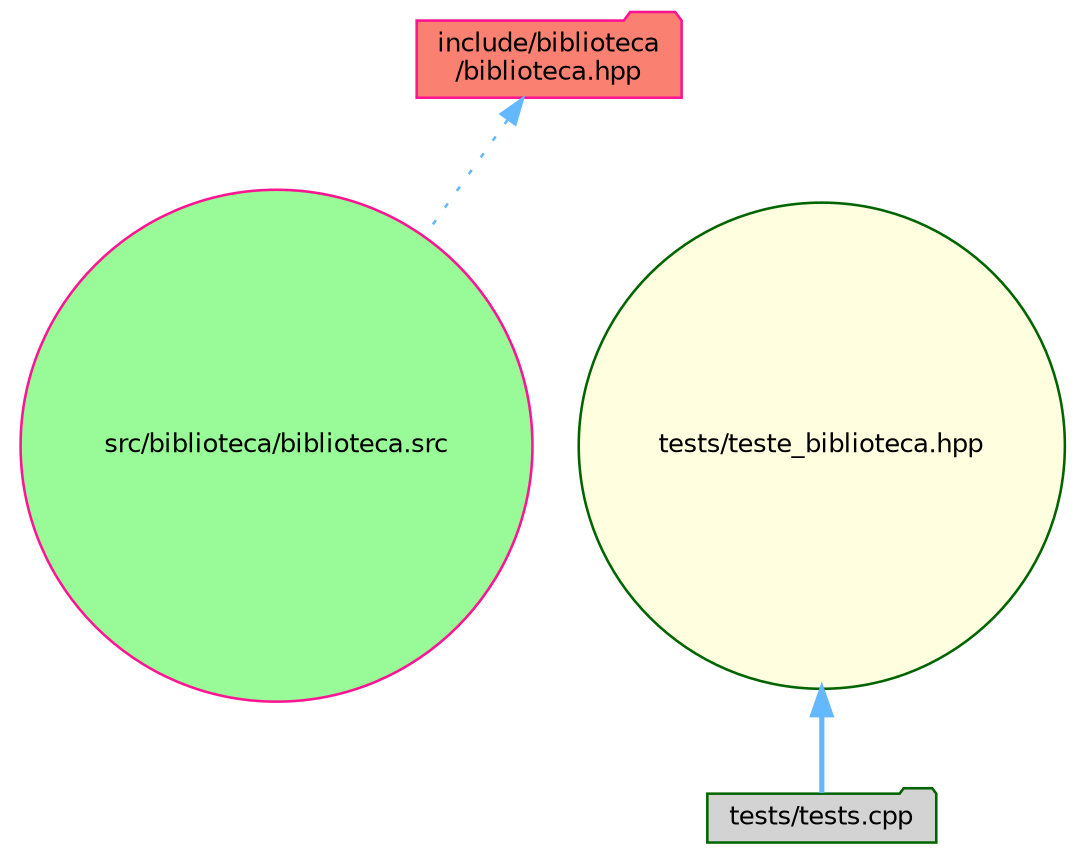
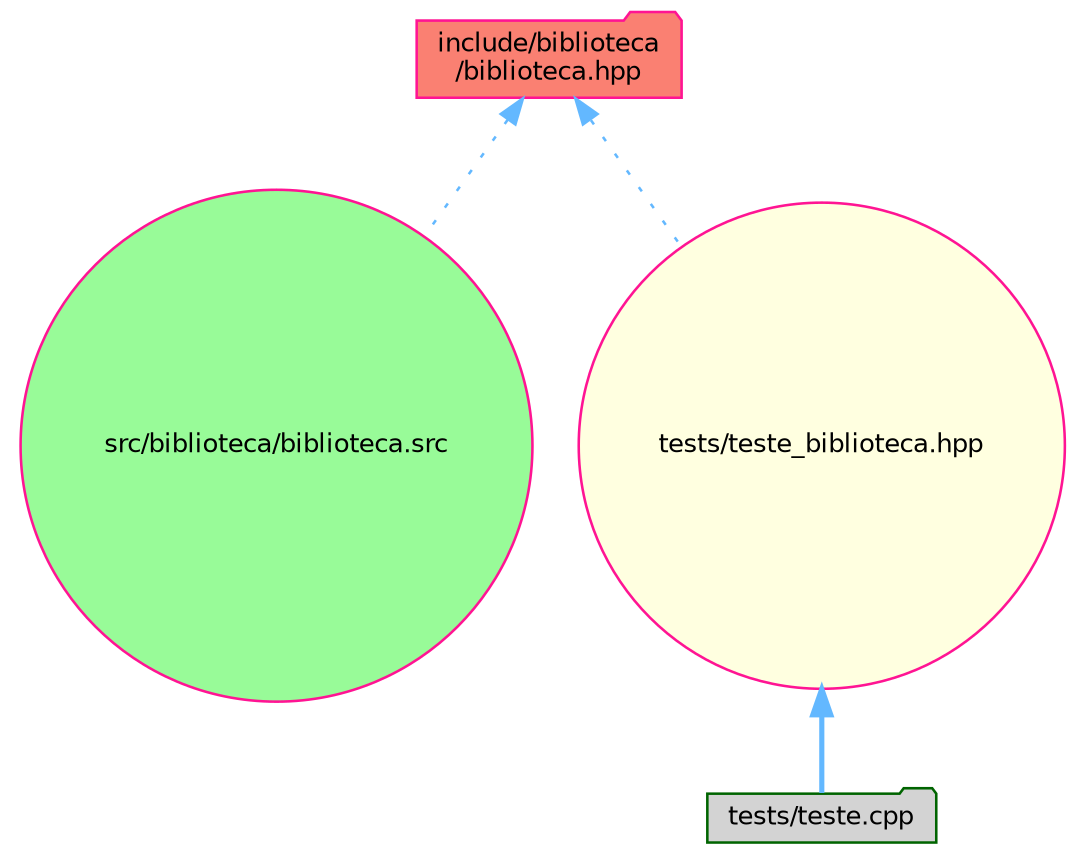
none -> (636, 183)
(822, 446) -> (822, 446)
(822, 818) -> (822, 818)
